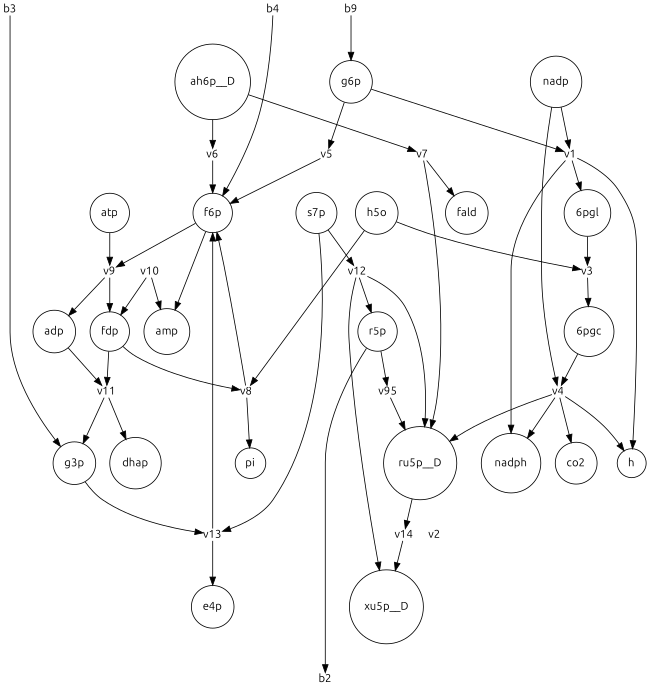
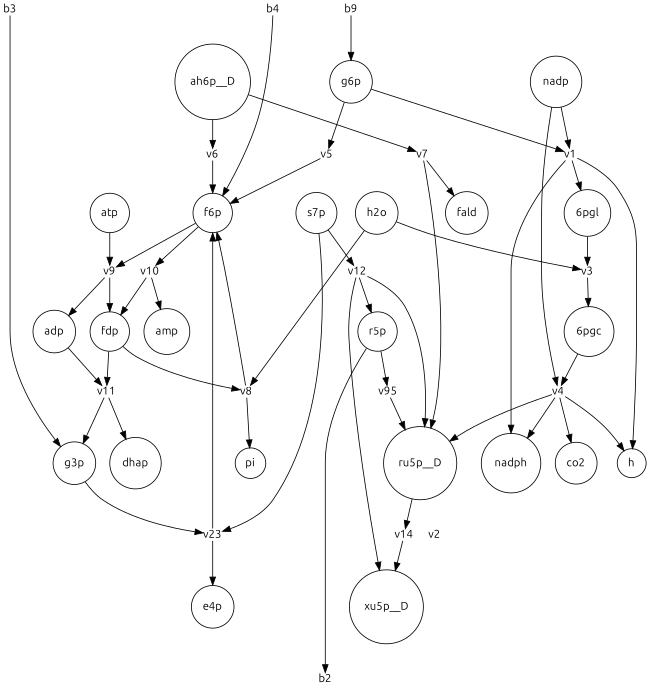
(377, 213) -> (377, 213)
(192, 267) -> (180, 243)
(213, 535) -> (213, 535)
